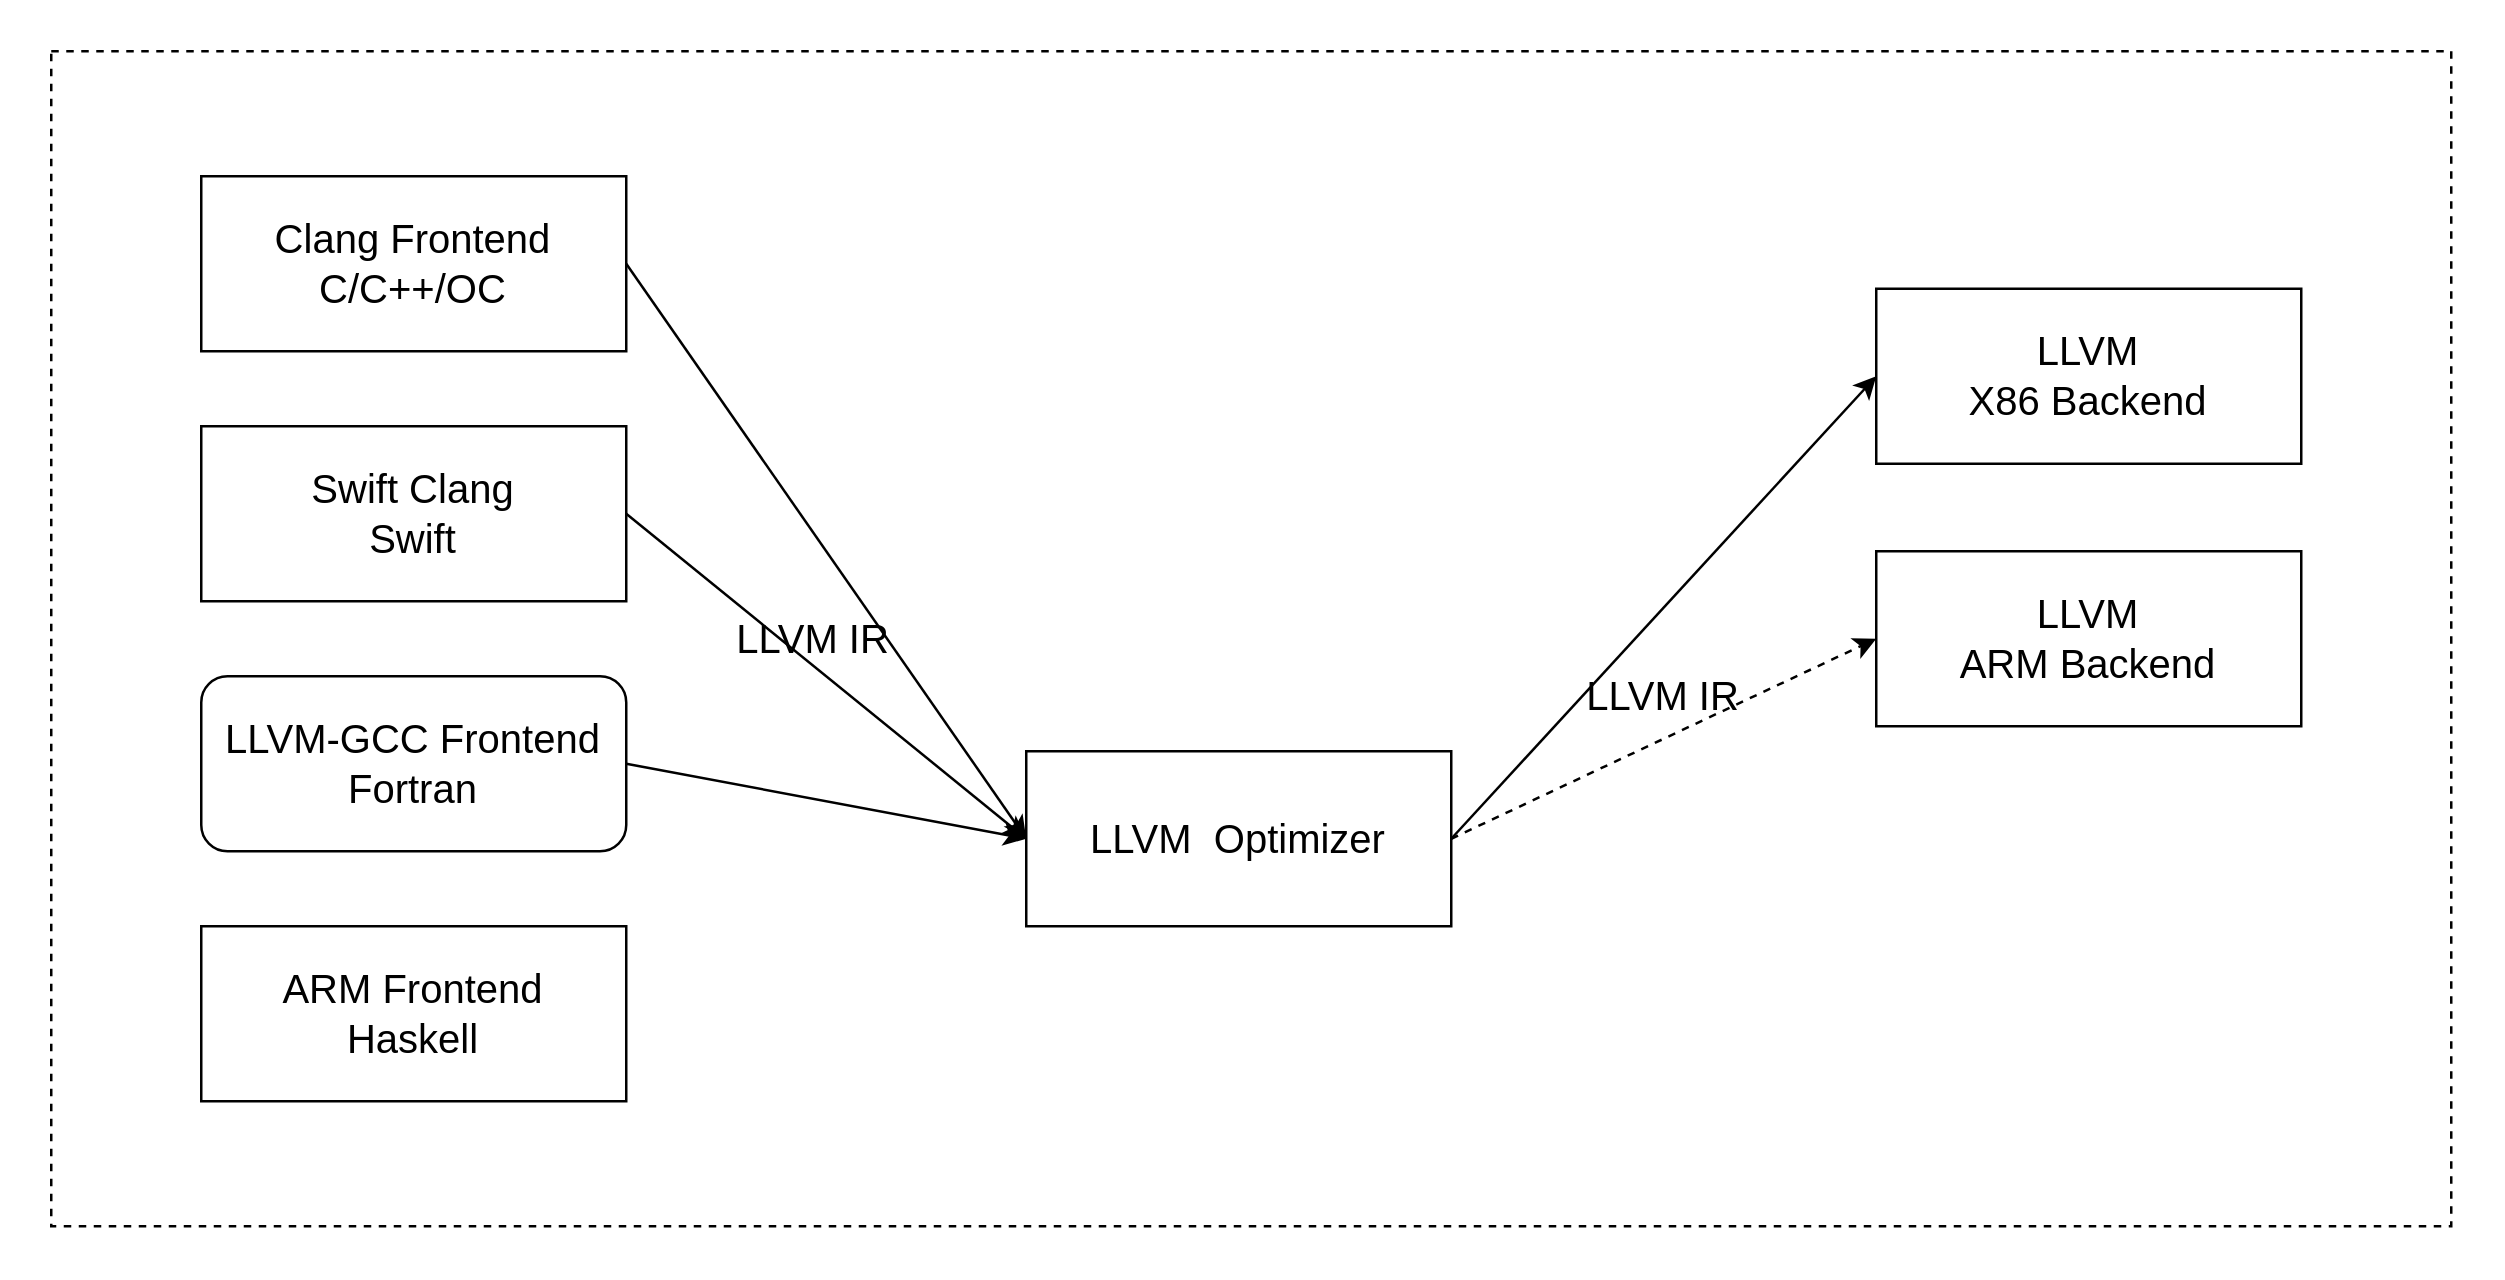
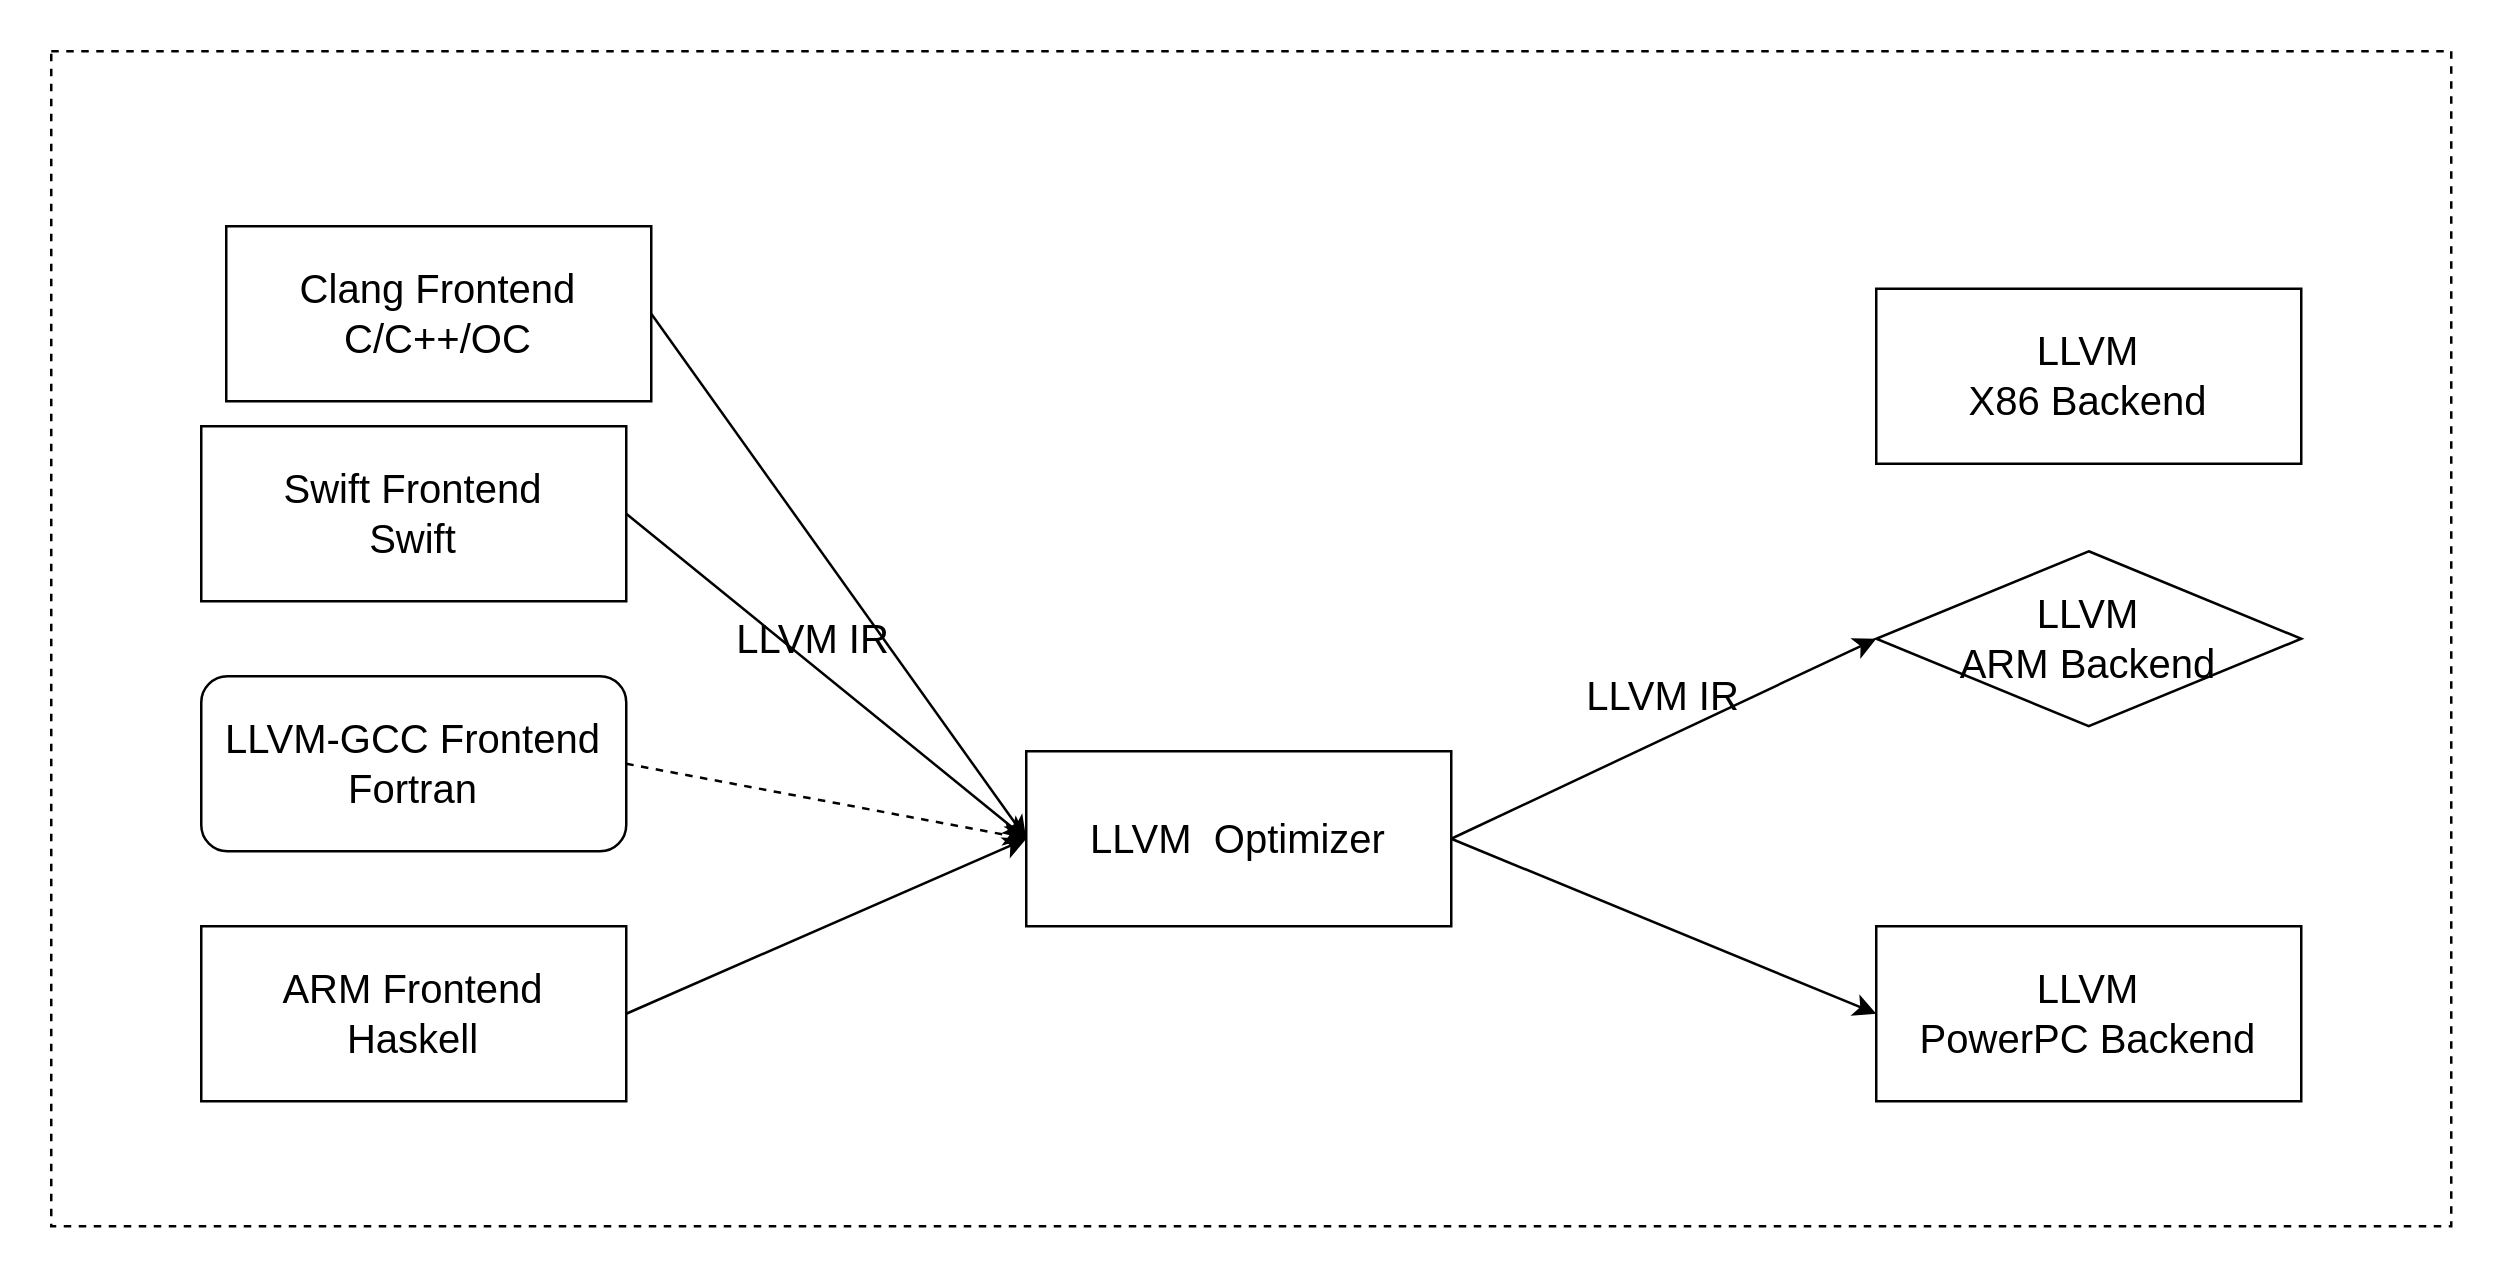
(414, 264) -> (439, 314)
(414, 514) -> (414, 514)
(1662, 609) -> none
(2089, 639) -> (2089, 639)
(1660, 741) -> (1660, 741)
(819, 800) -> (819, 800)
none -> (1659, 924)
none -> (819, 929)
none -> (2089, 1014)
